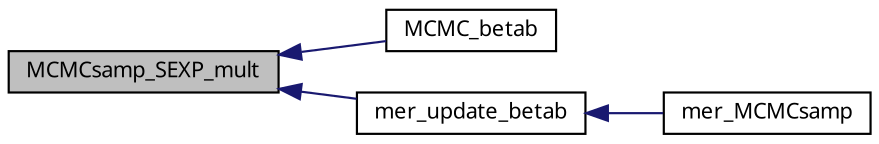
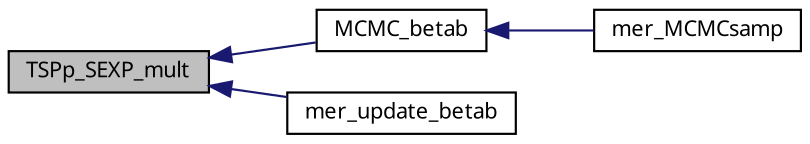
(144, 72) -> (109, 72)
(636, 113) -> (551, 30)
